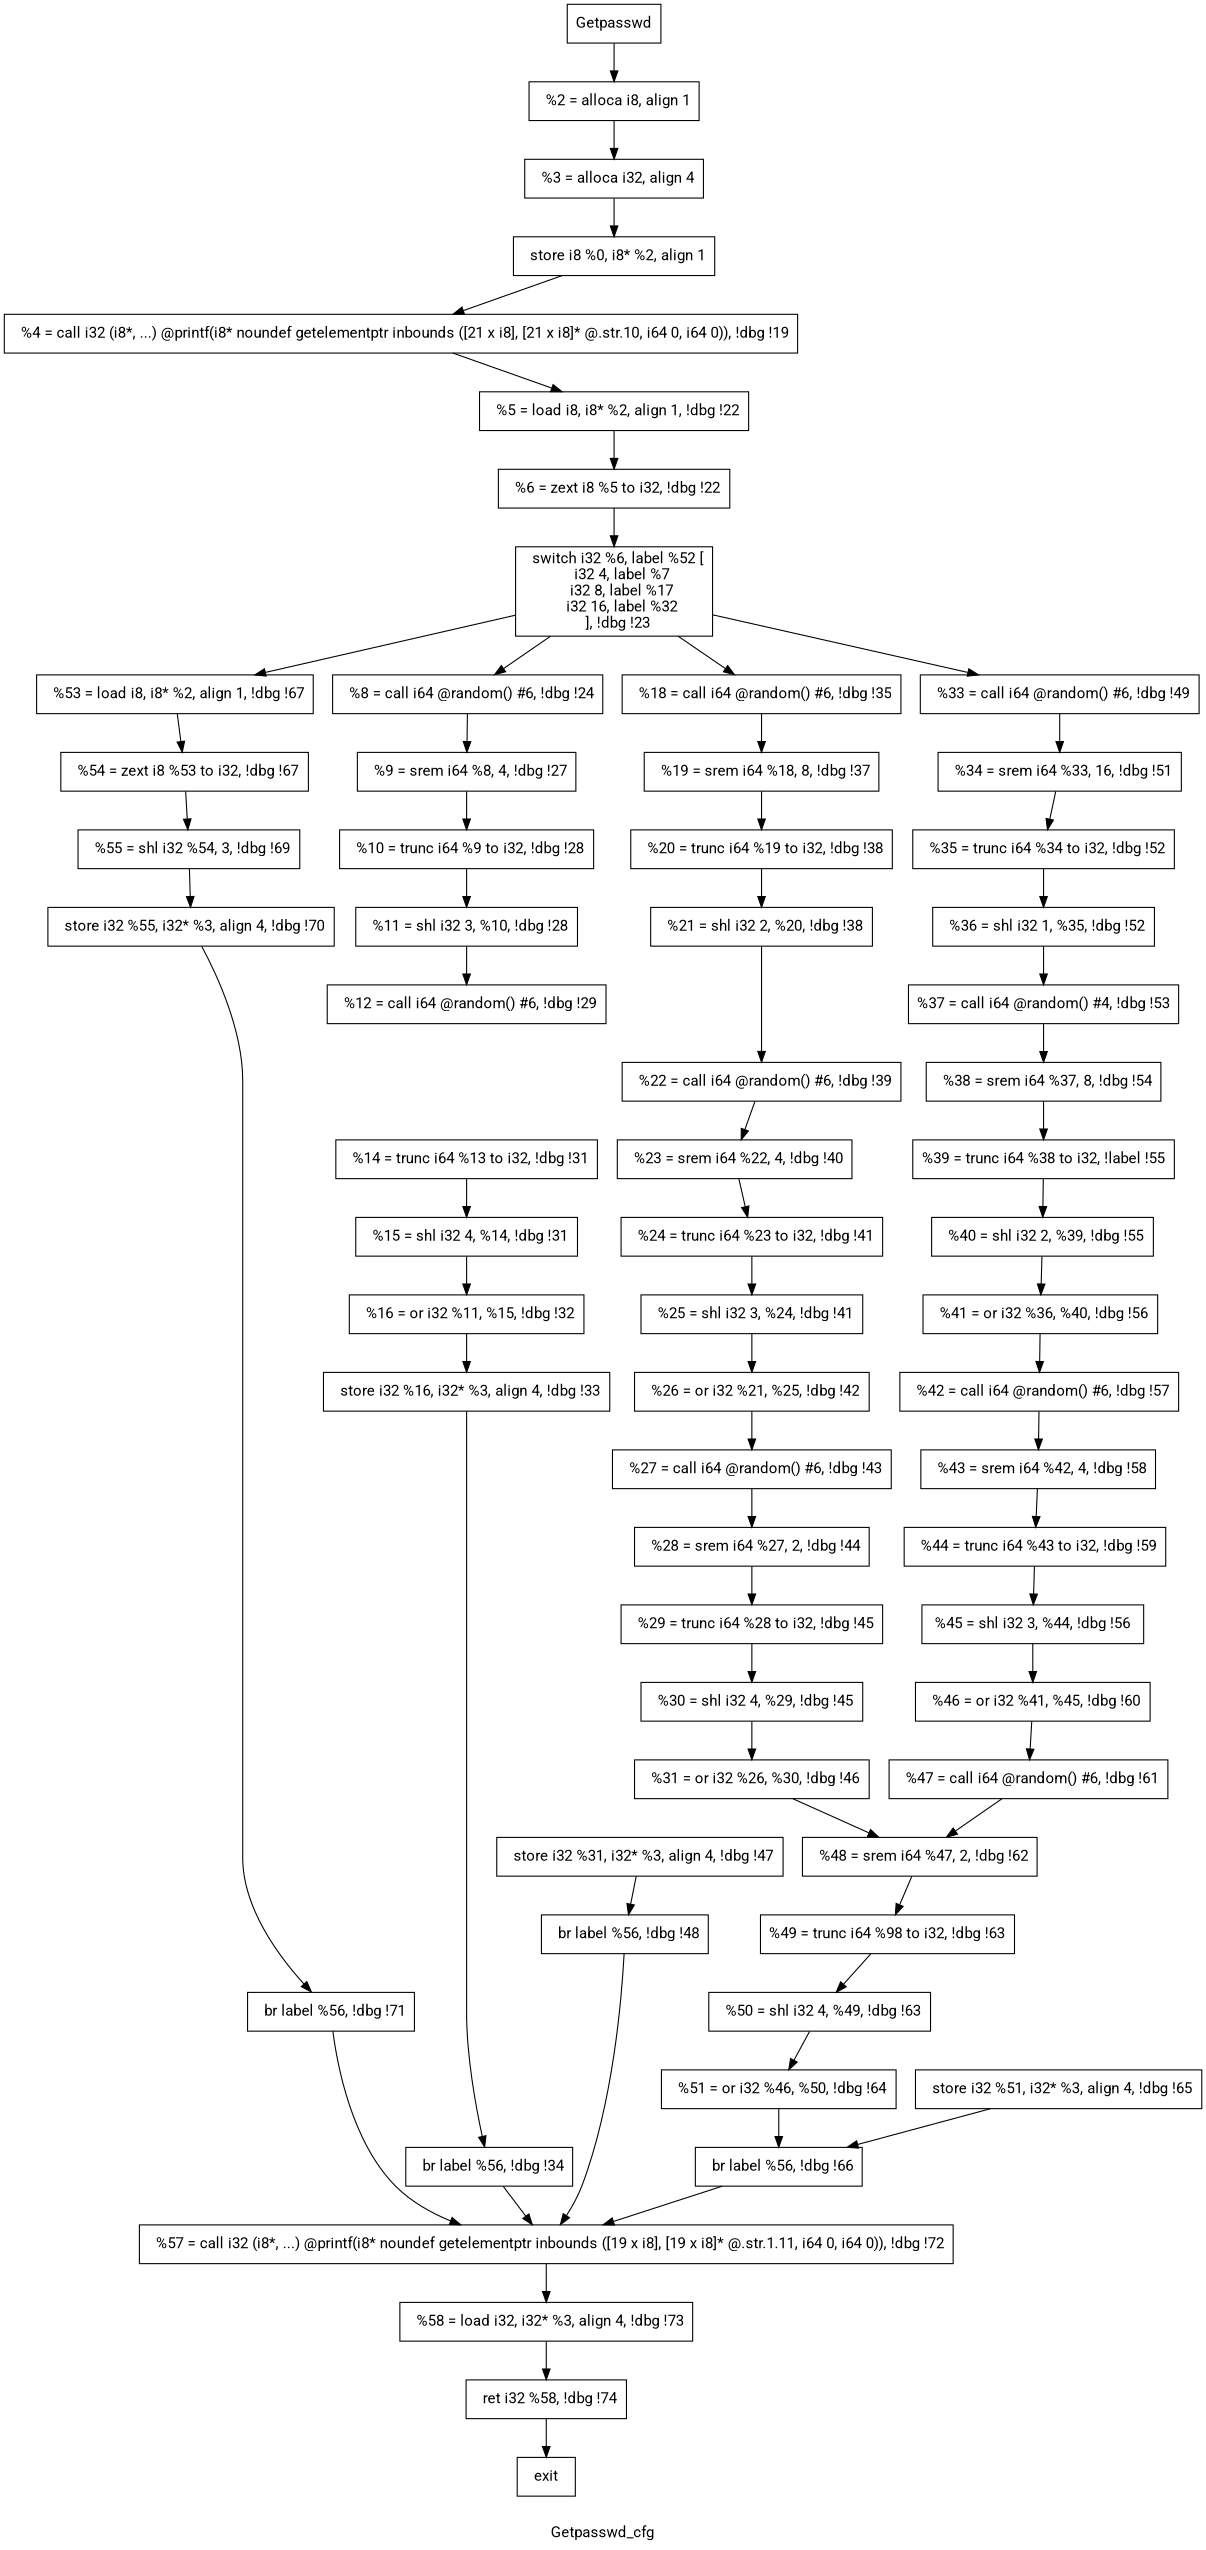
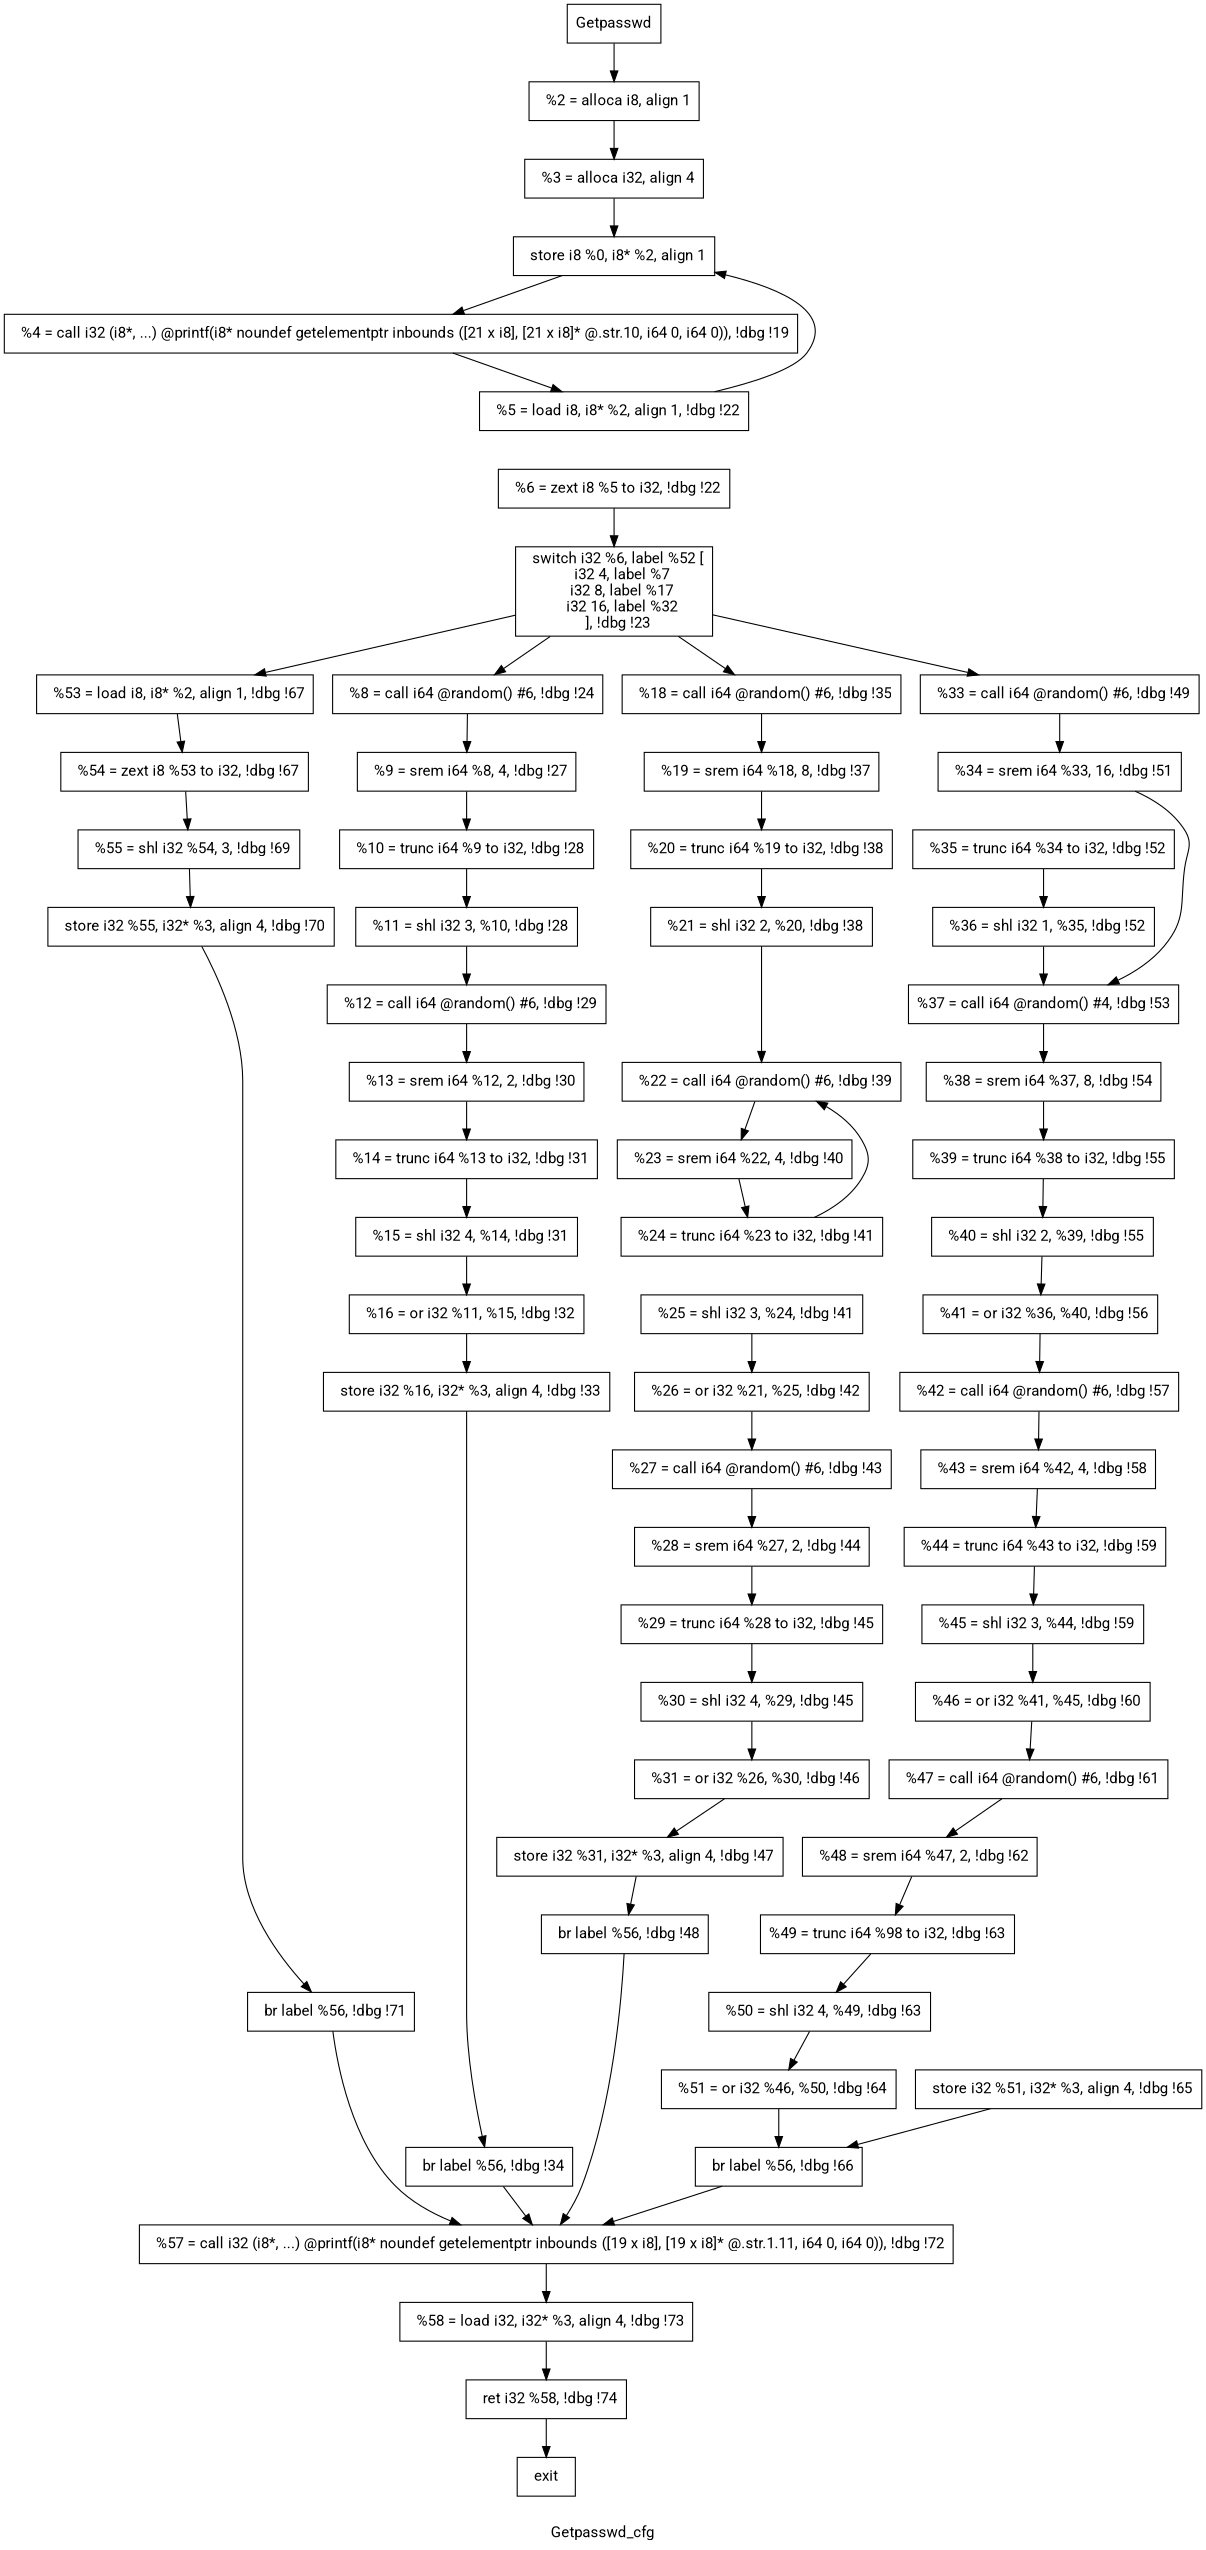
(614, 445) -> (814, 338)
(1053, 805) -> (1183, 887)
none -> (467, 1082)
(1044, 1159) -> (1044, 1159)
(752, 1270) -> (867, 1166)
(1033, 1624) -> (1033, 1624)
(831, 1816) -> (701, 1815)
